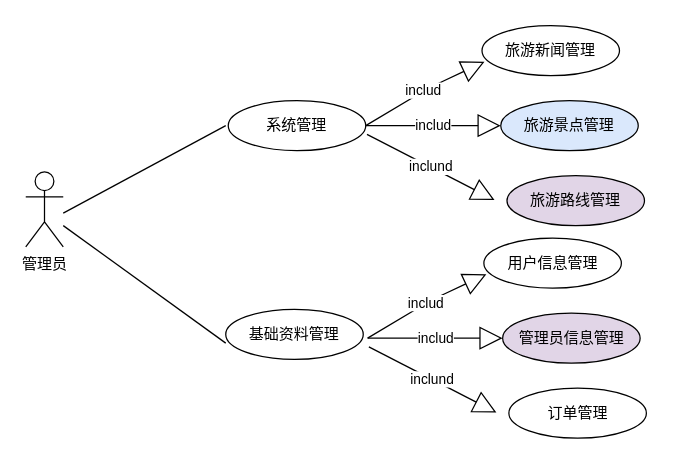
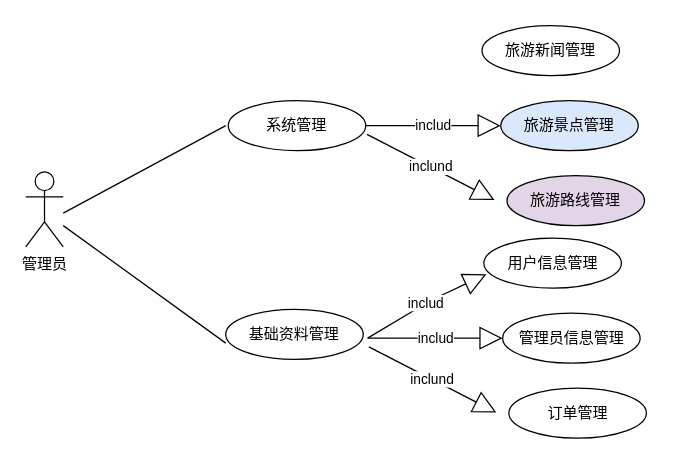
(412, 98) -> none
(571, 338) -> (571, 338)
